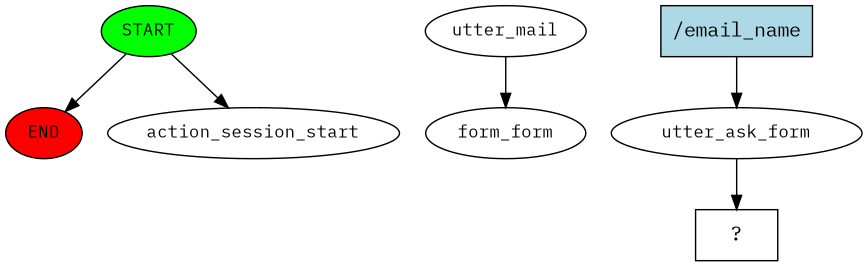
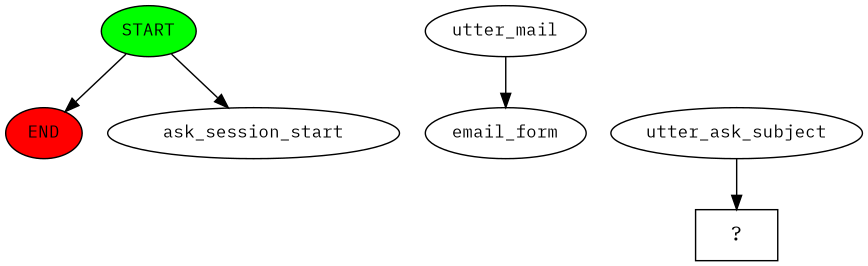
(737, 31) -> none
(254, 133) -> (254, 133)
(506, 133) -> (506, 133)
(737, 133) -> (737, 133)
